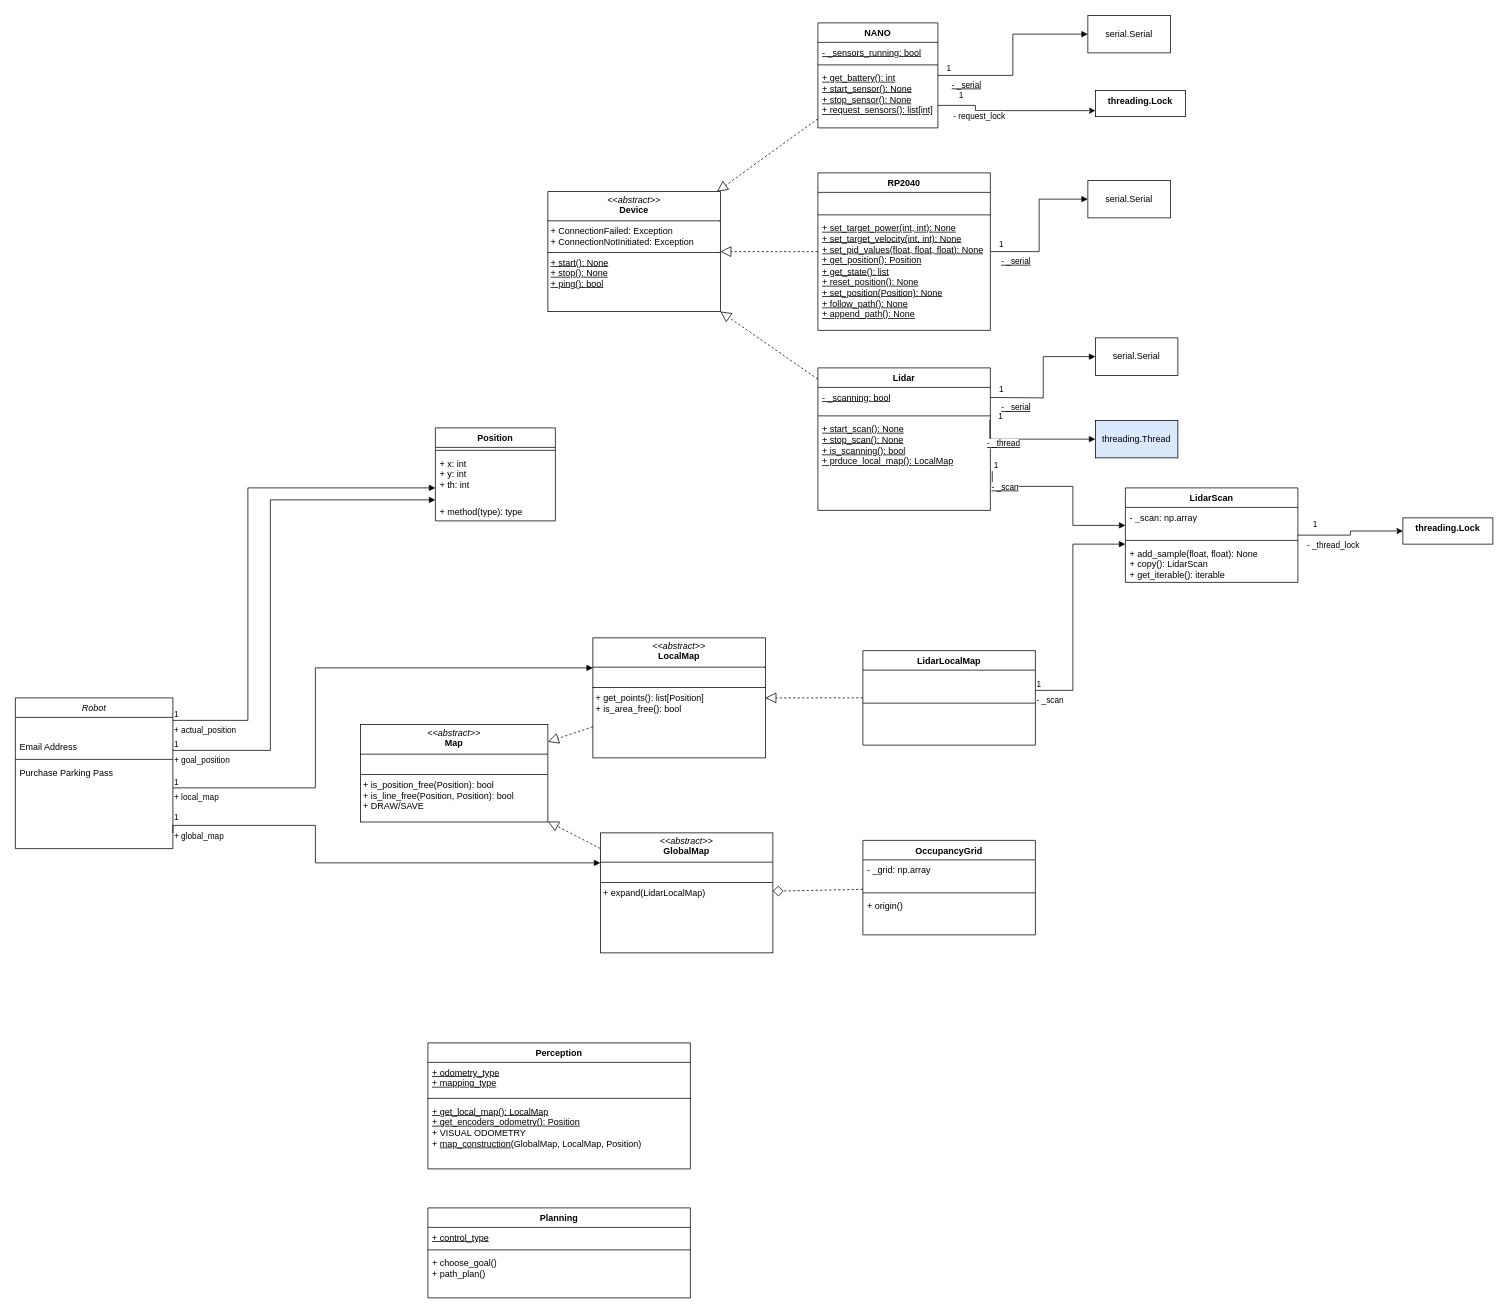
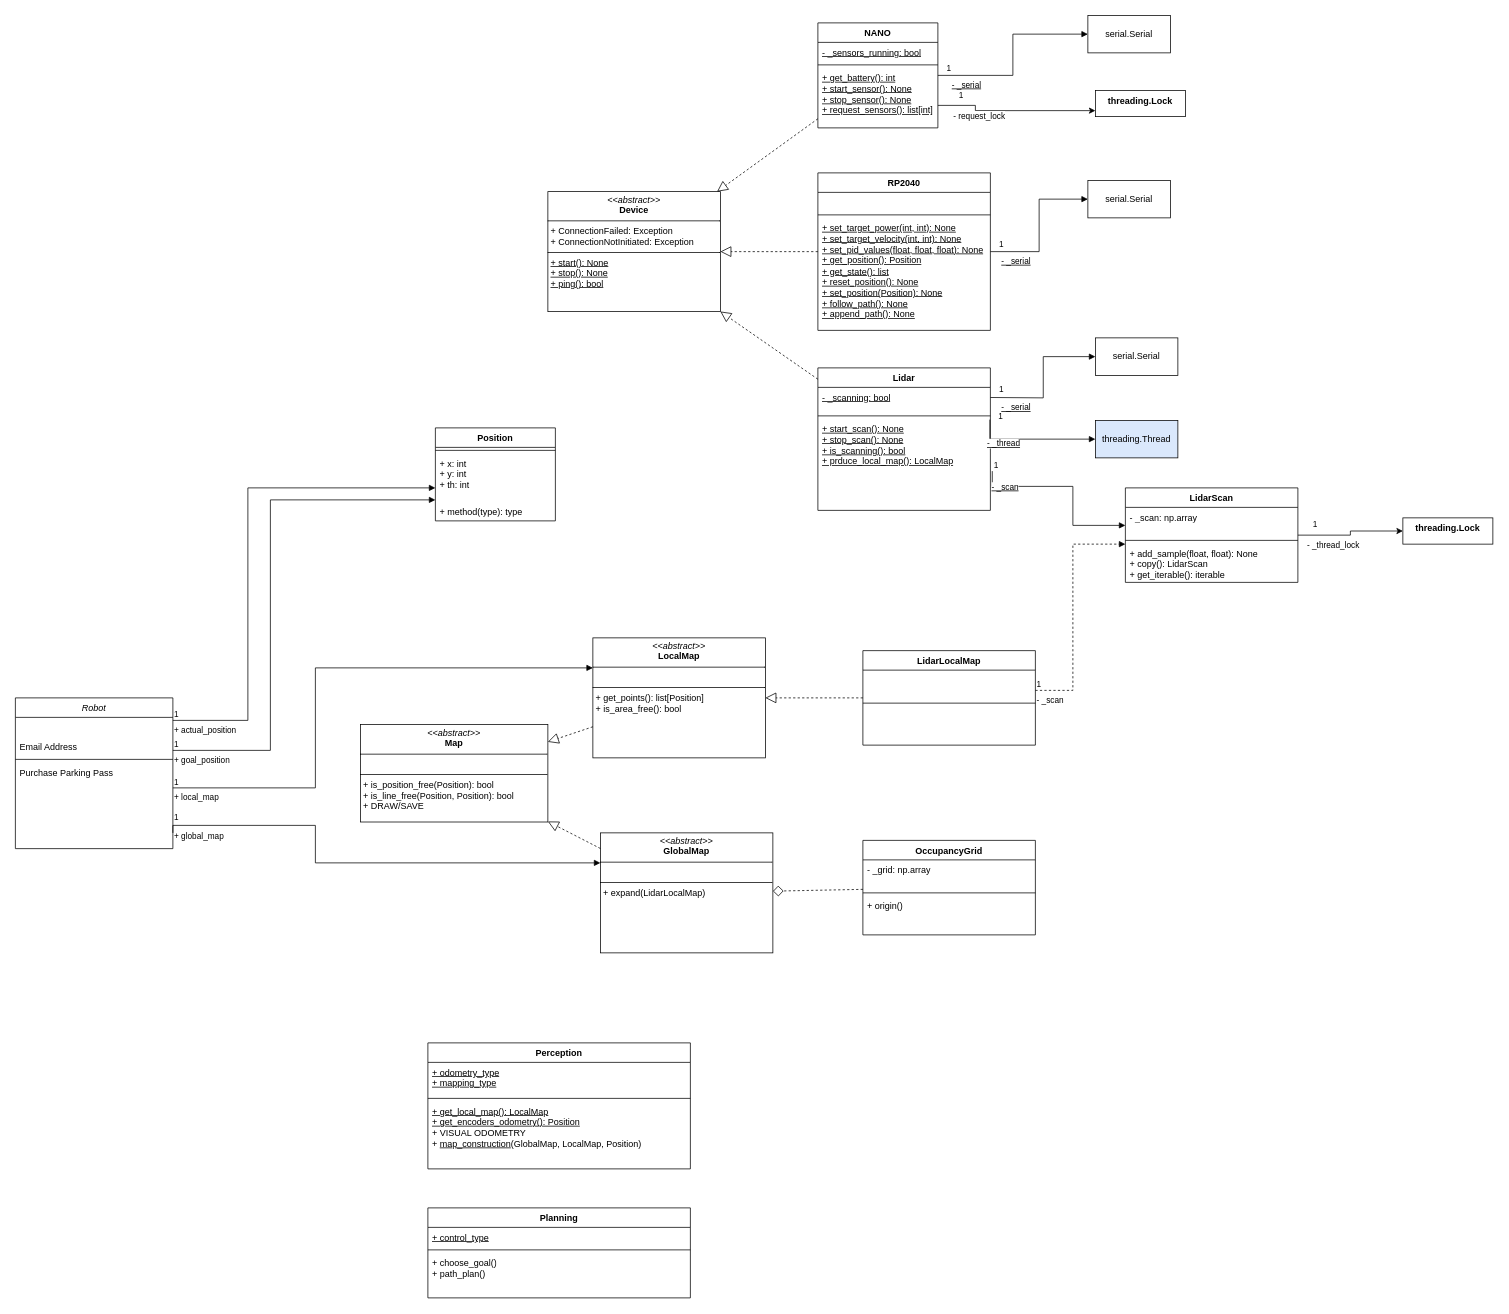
(1073, 612) -> (1073, 612)
